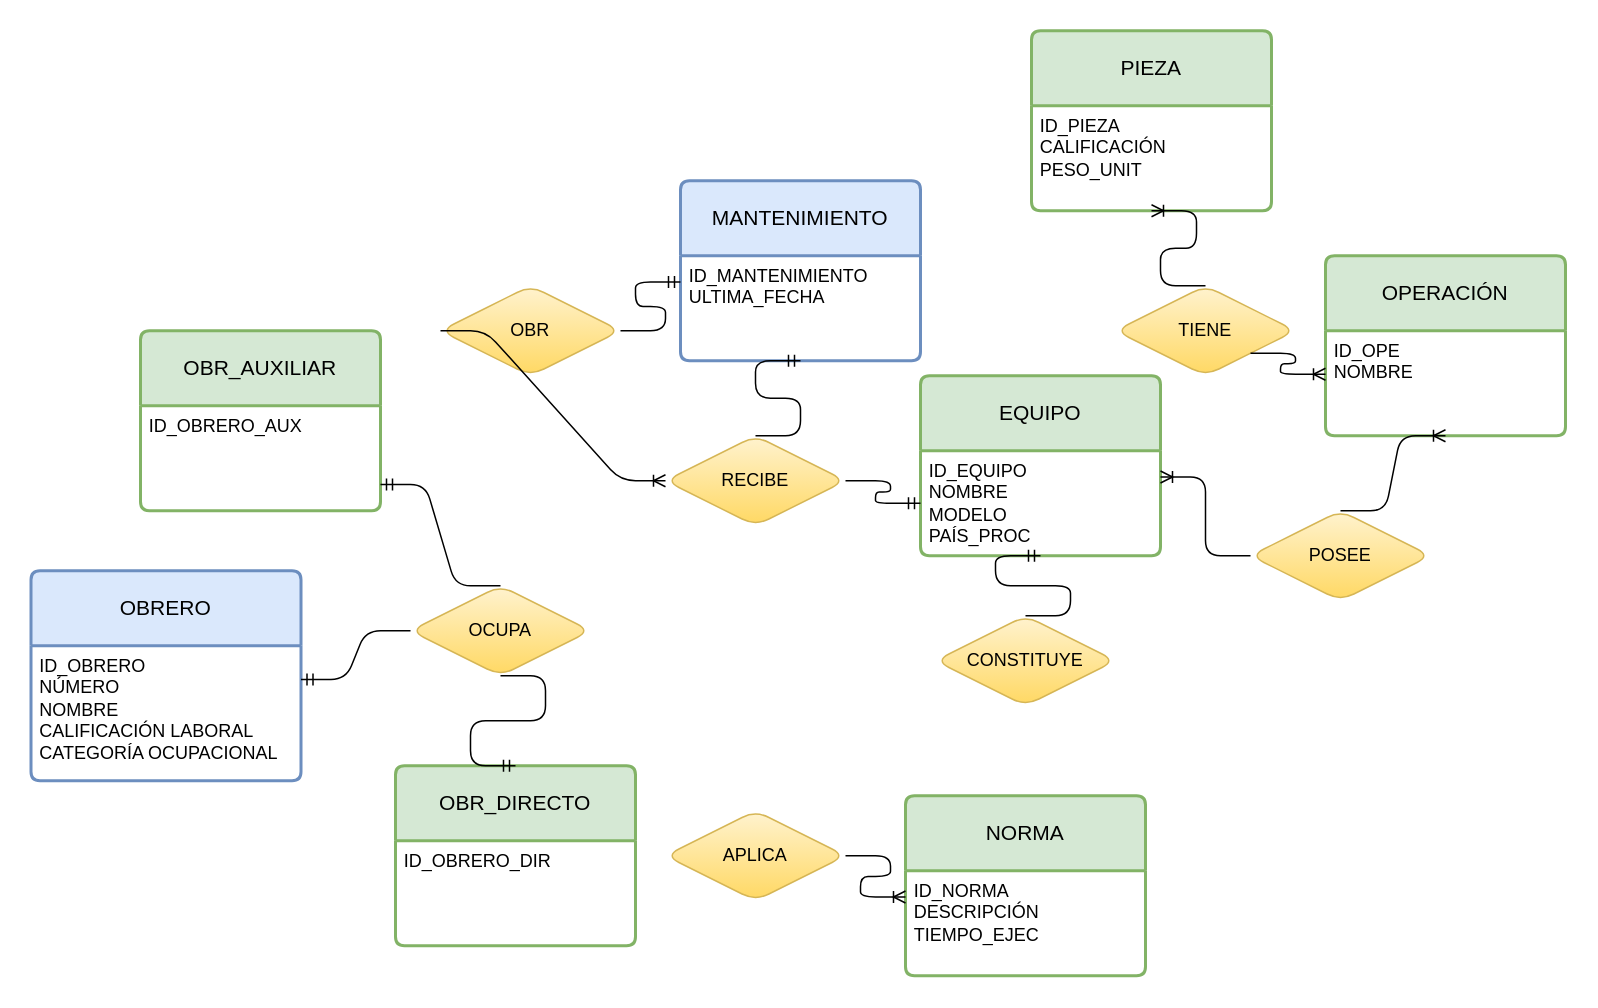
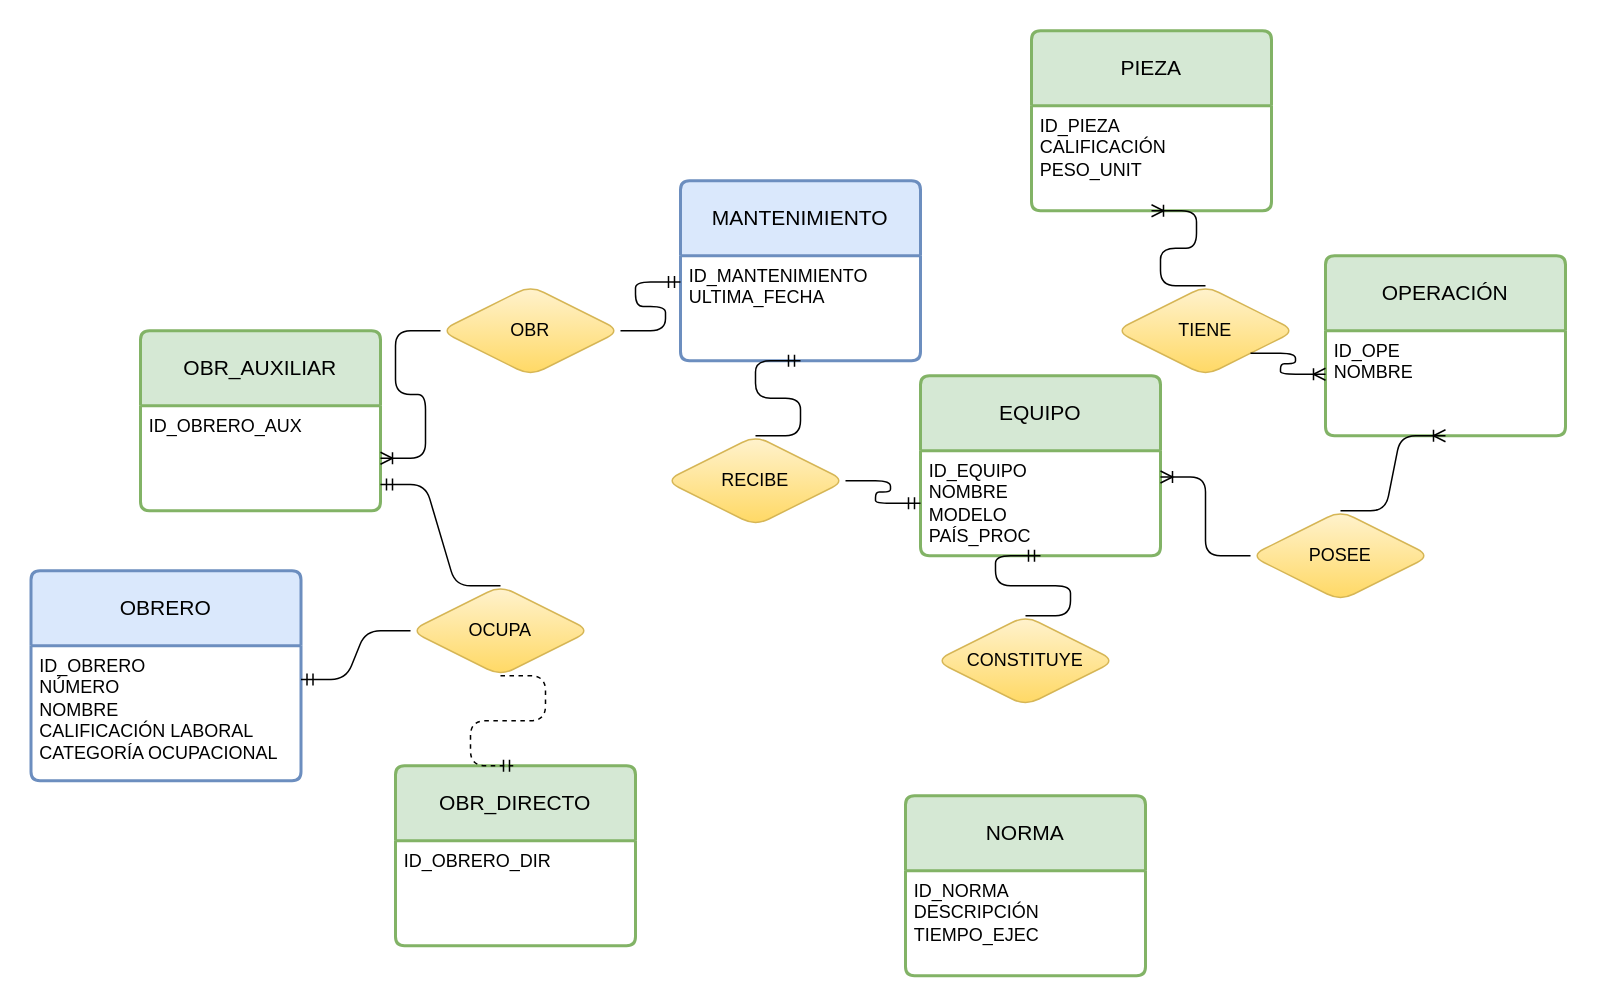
(552, 405) -> (409, 394)
(506, 721) -> (506, 721)
(755, 856) -> none
(875, 876) -> none
